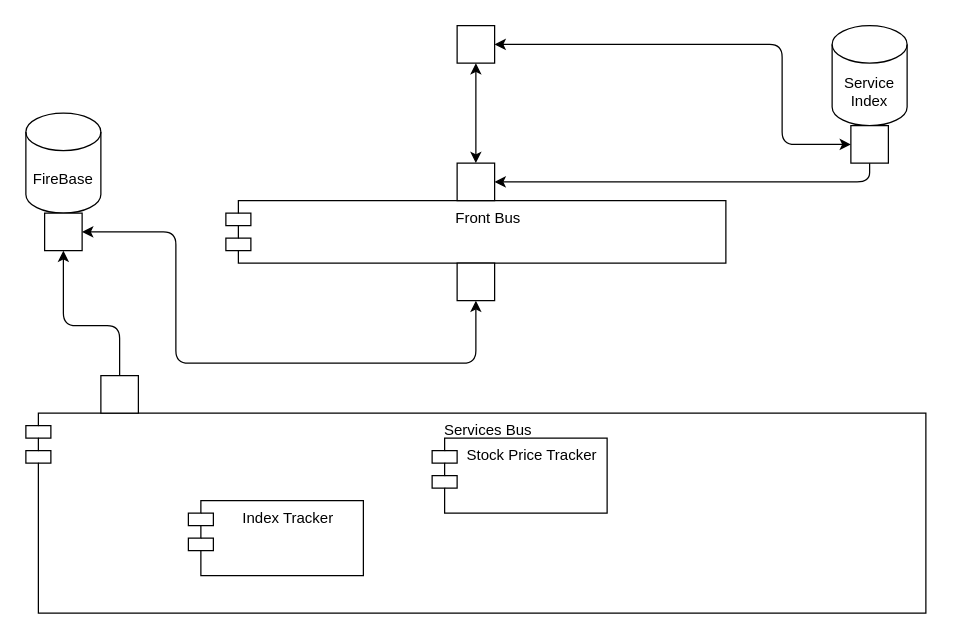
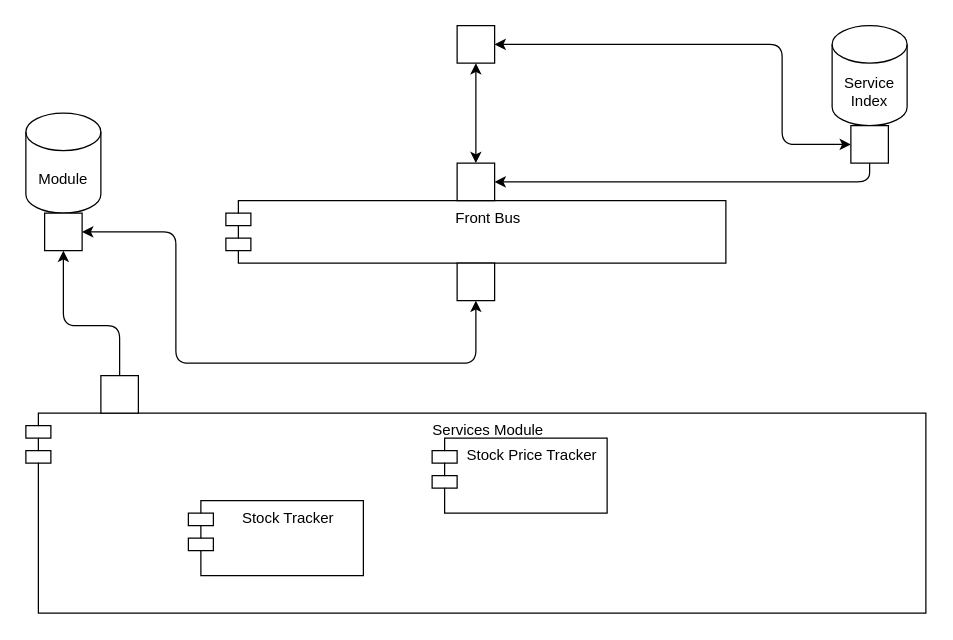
(63, 179) -> (63, 179)
(488, 430) -> (488, 430)
(288, 518) -> (288, 518)
